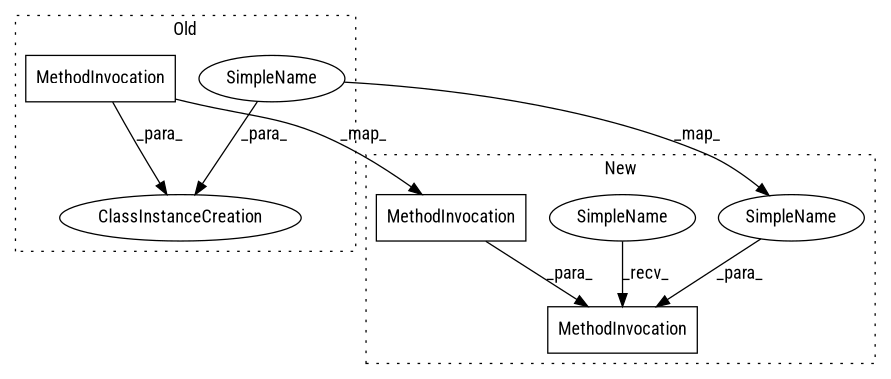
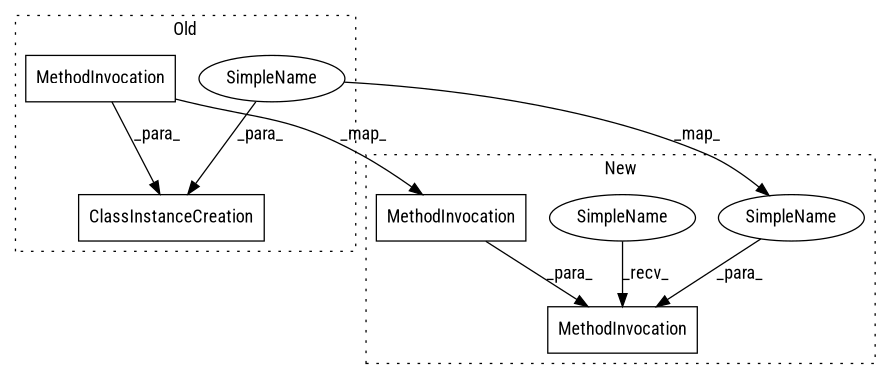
(180, 218) -> (171, 218)
